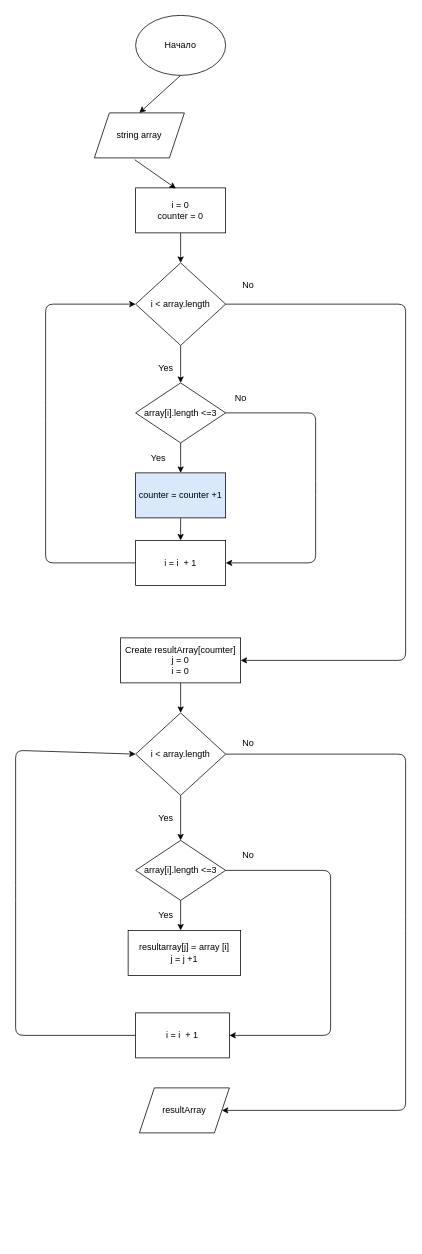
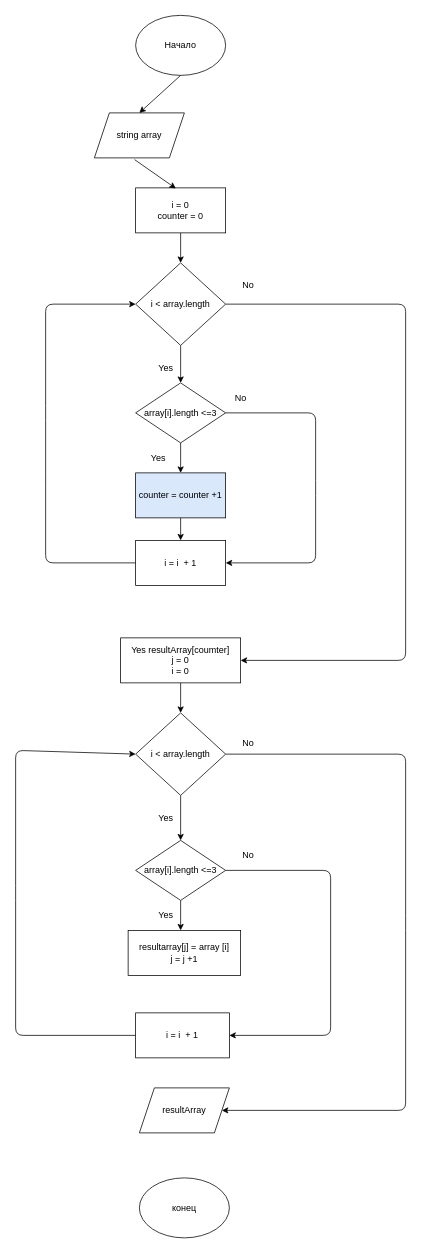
(180, 660) -> (180, 660)
none -> (184, 1208)
